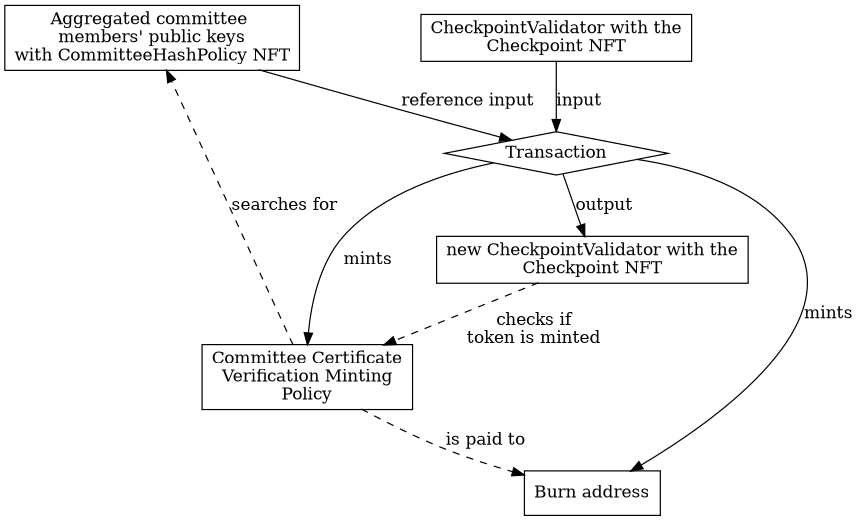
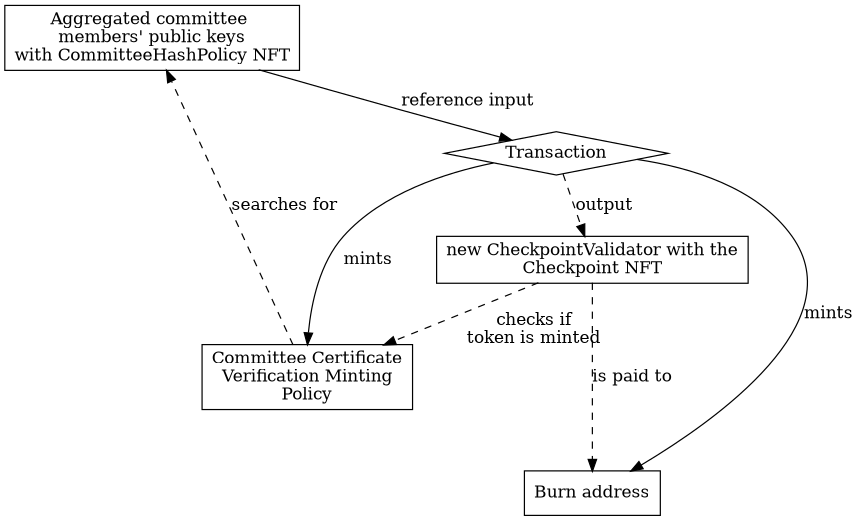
(556, 38) -> none
(572, 200) -> (572, 200)
(435, 445) -> (592, 371)
